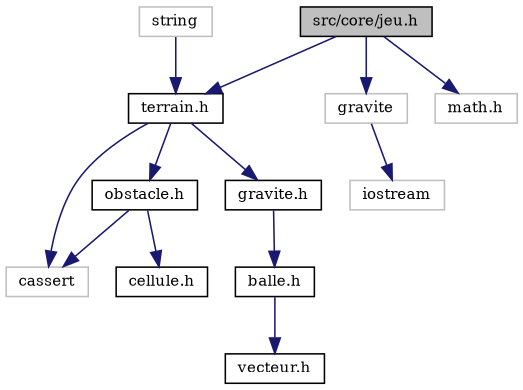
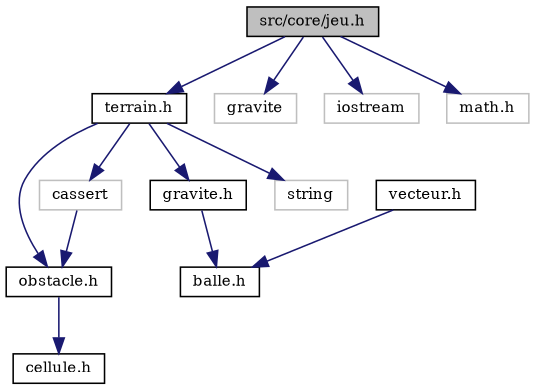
(176, 57) -> (218, 148)
(379, 144) -> (338, 59)
(102, 233) -> (72, 231)
(275, 317) -> (330, 236)
